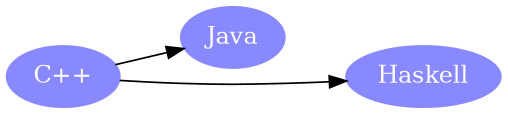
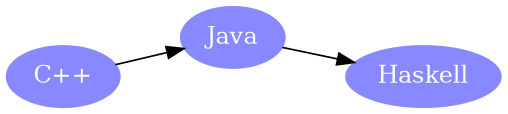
(224, 84) -> (310, 53)
